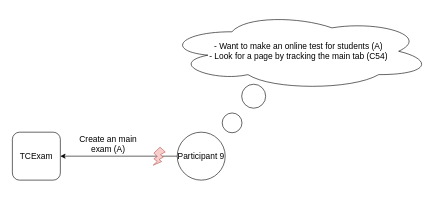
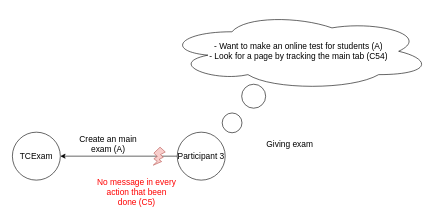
none -> (290, 144)
(36, 156) -> (36, 156)
(201, 156) -> (201, 156)
none -> (137, 192)
